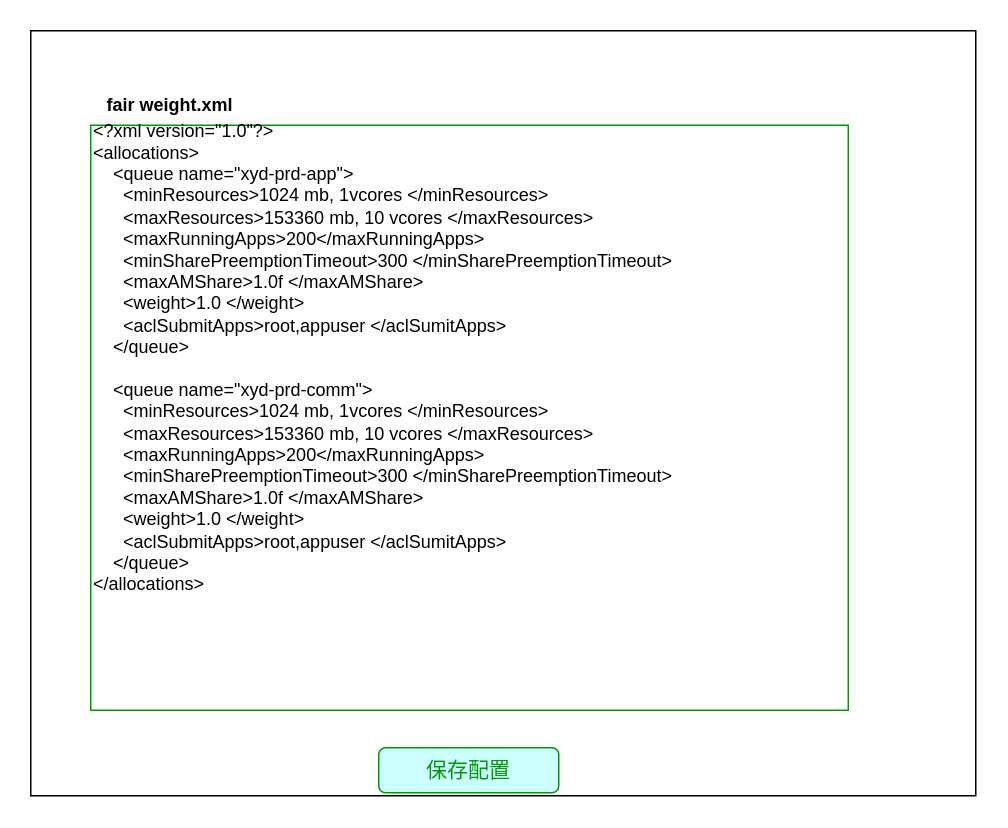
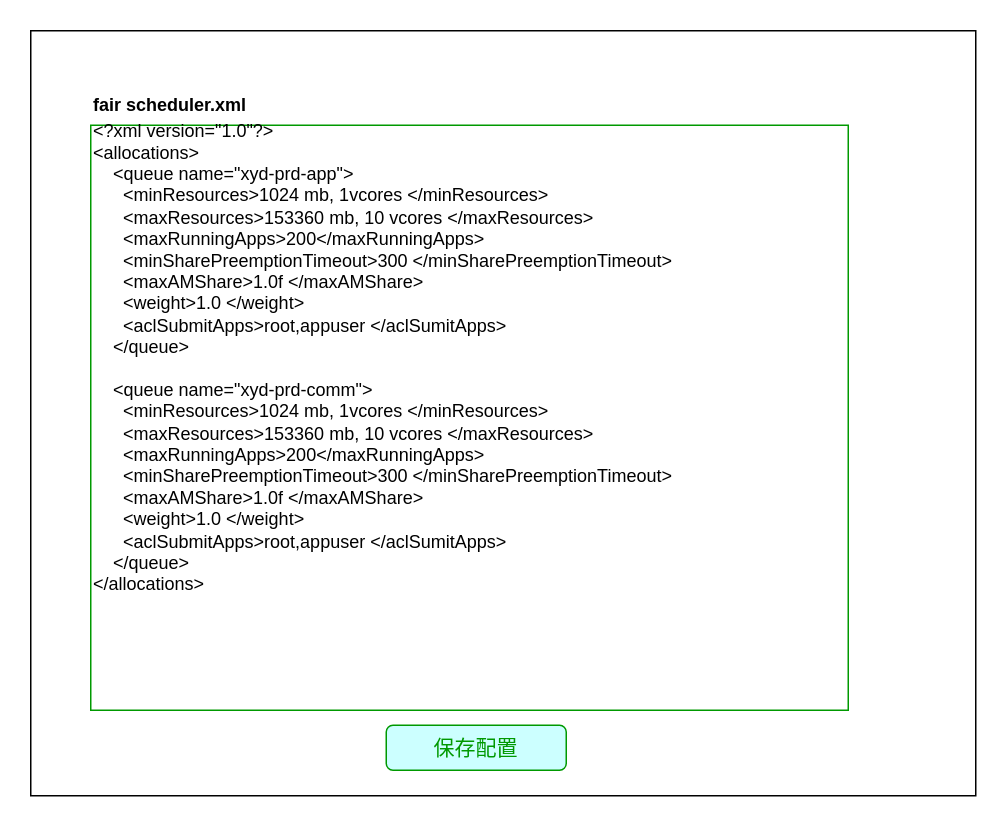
(170, 106) -> (170, 106)
(469, 770) -> (476, 748)
